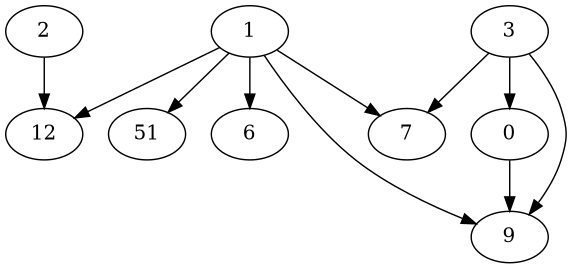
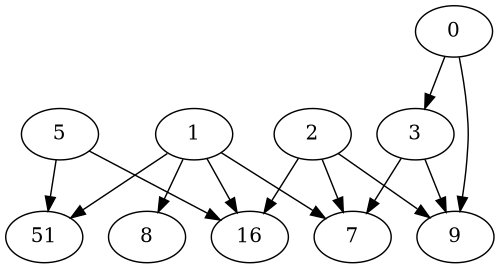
(510, 76) -> (437, 76)
(44, 134) -> (250, 237)
none -> (60, 134)
(250, 134) -> (147, 237)
(349, 155) -> (376, 180)
none -> (330, 179)
